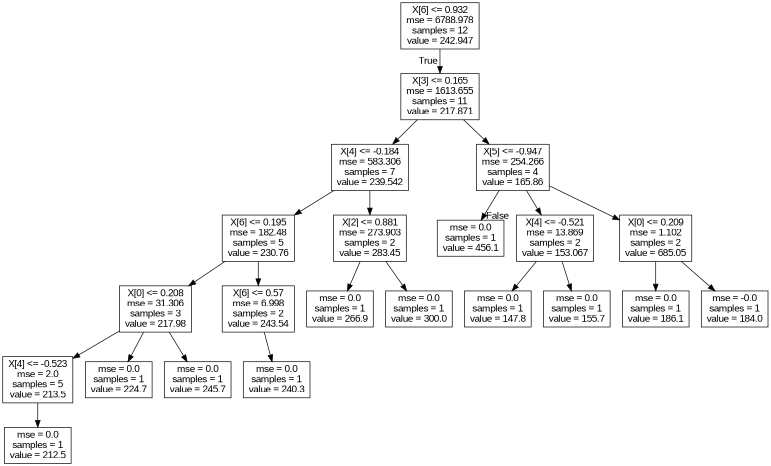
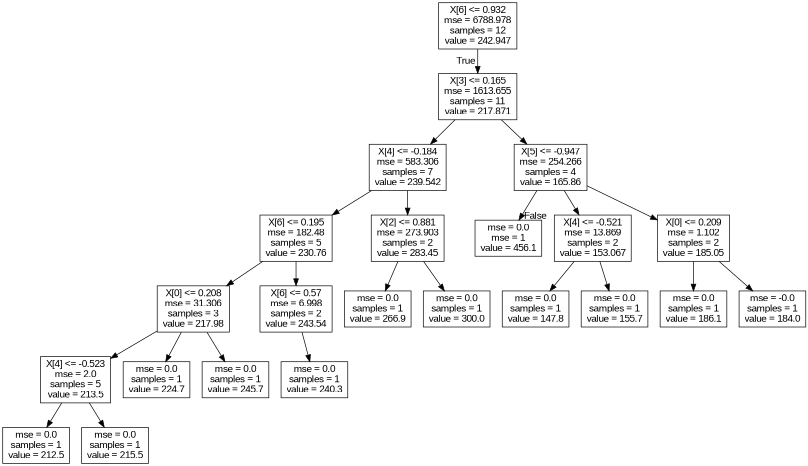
(471, 238) -> (508, 238)
(656, 238) -> (693, 238)
none -> (115, 445)
